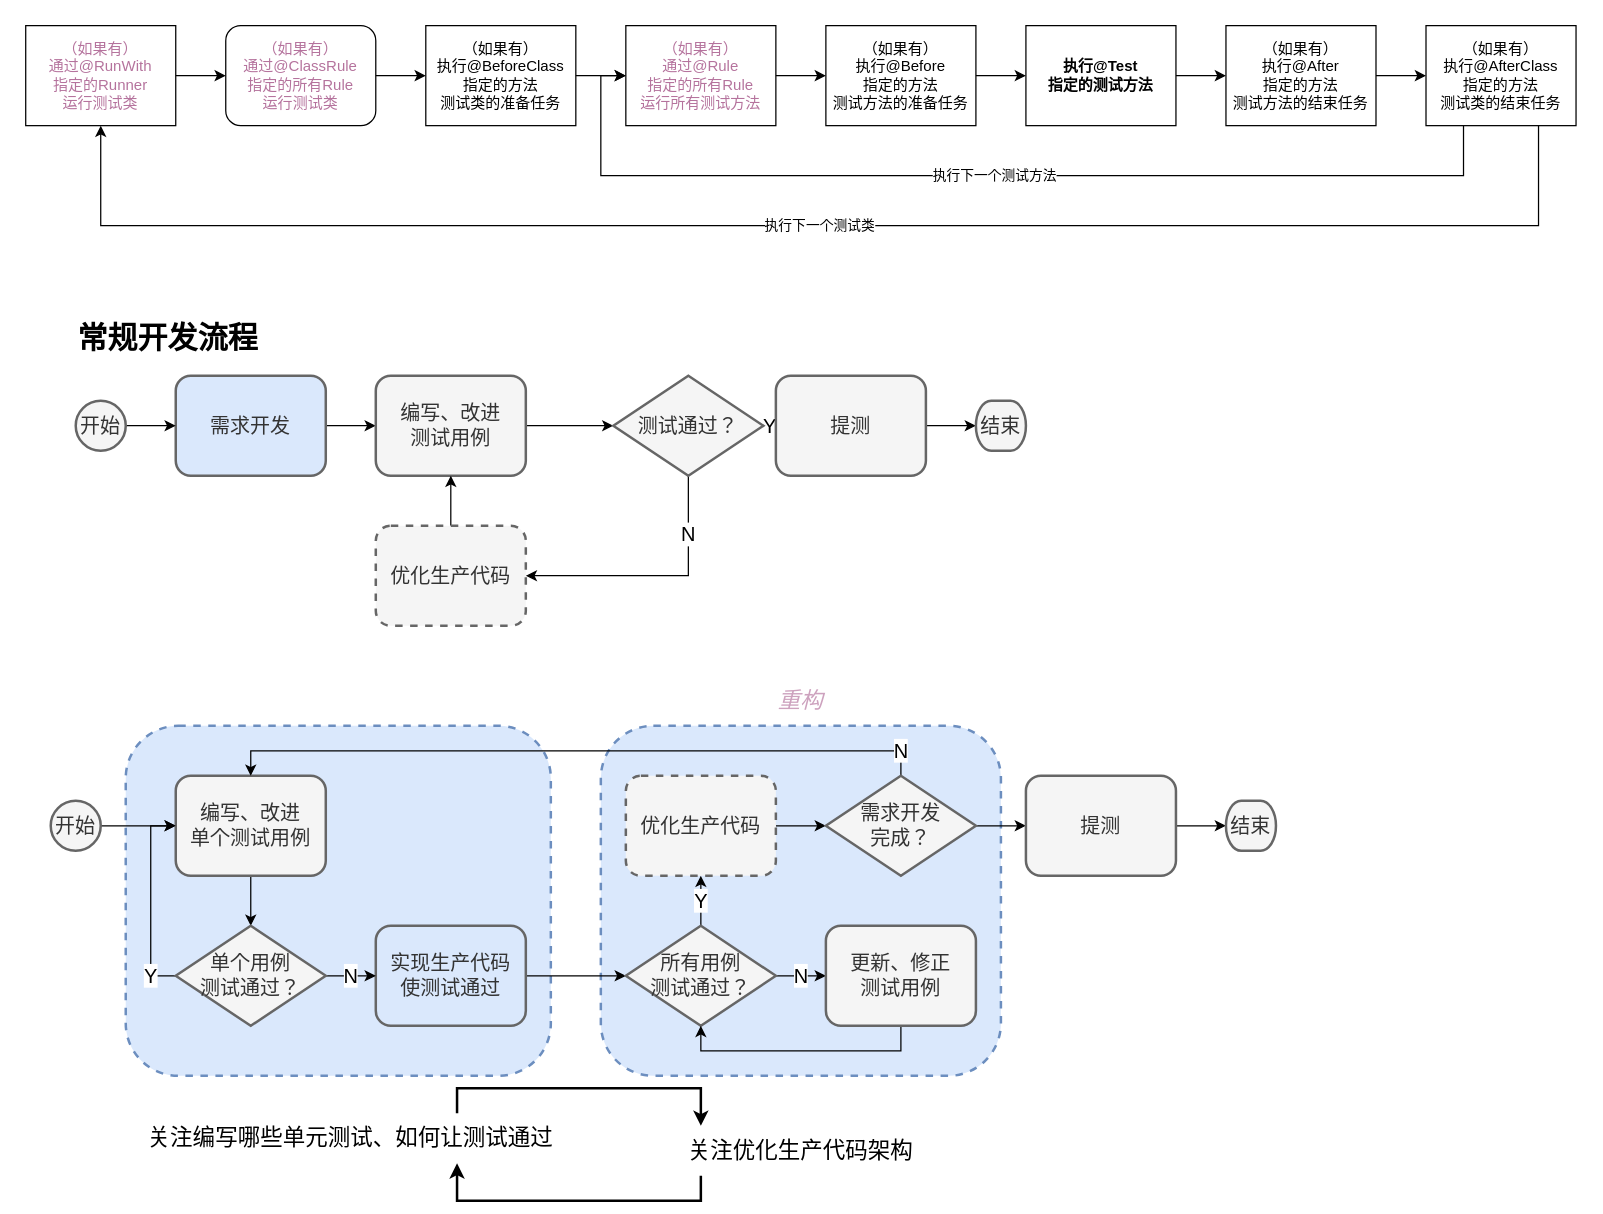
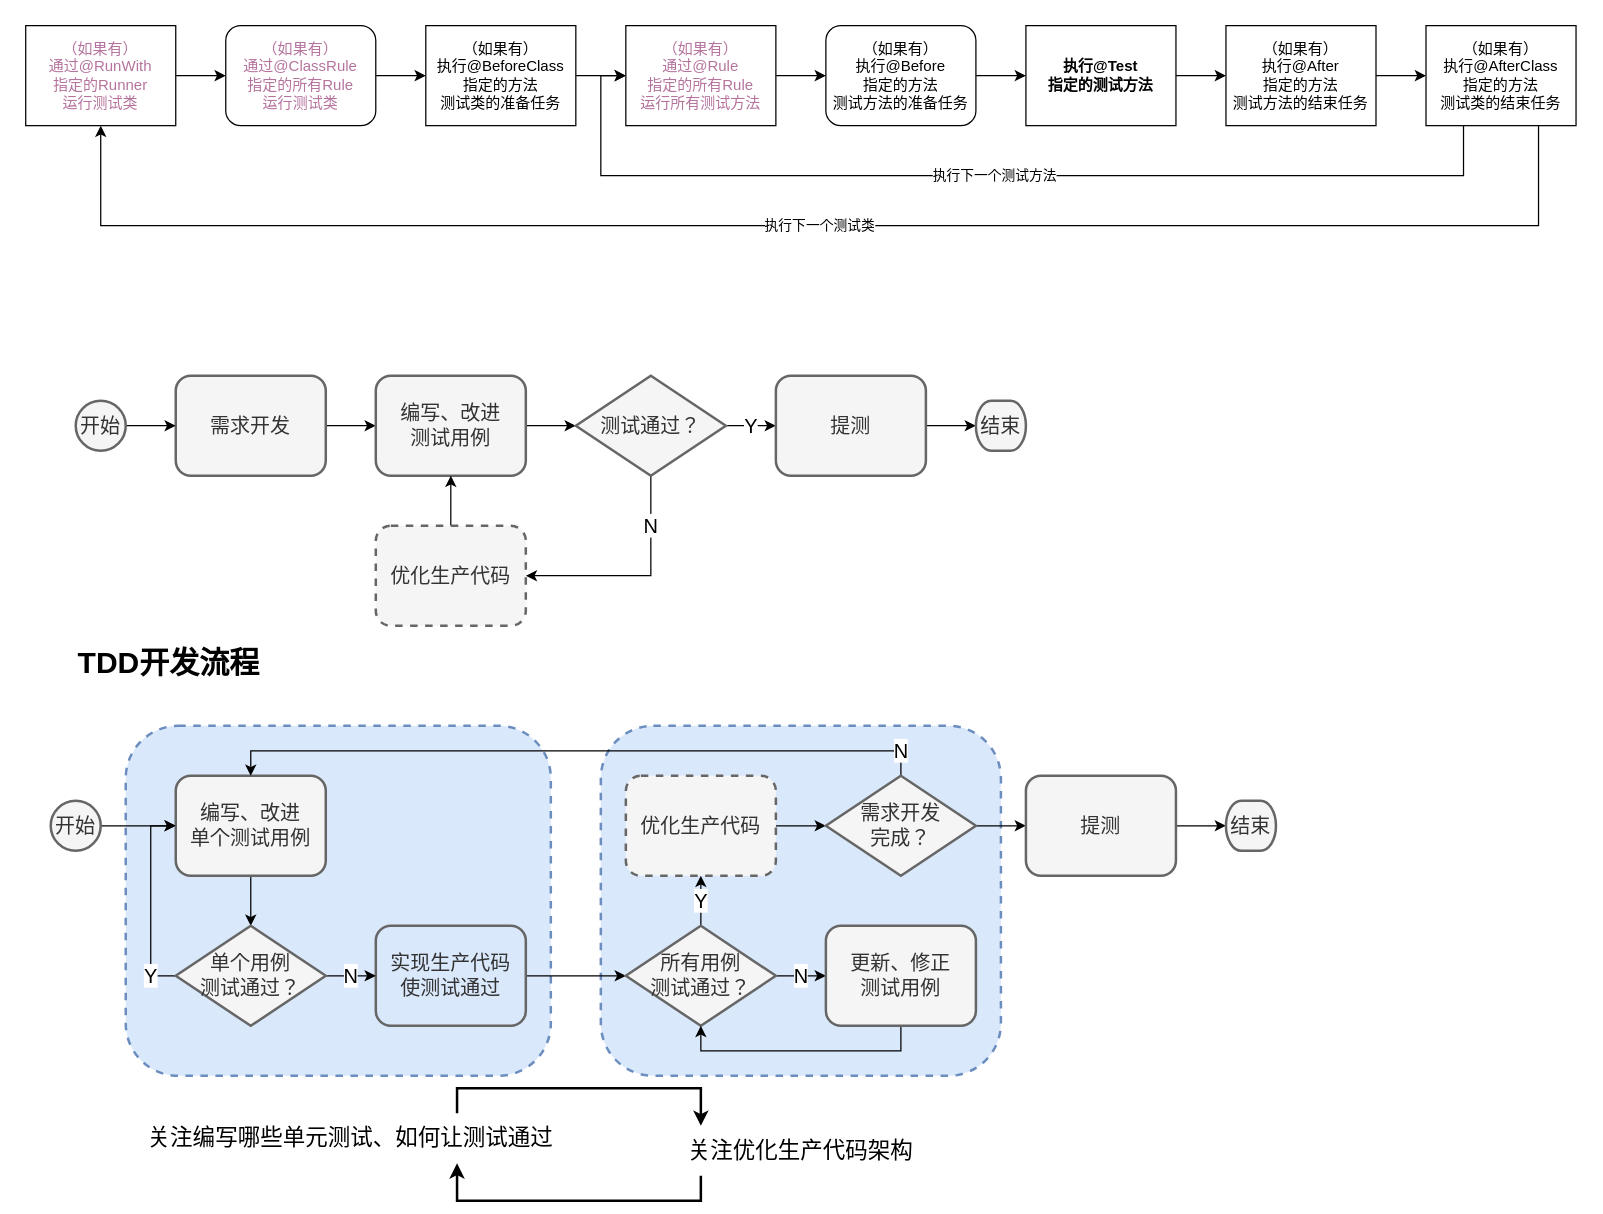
(901, 76) -> (901, 76)
(551, 338) -> none
(251, 426) -> (251, 426)
(688, 426) -> (651, 426)
none -> (551, 663)
(801, 701) -> none
